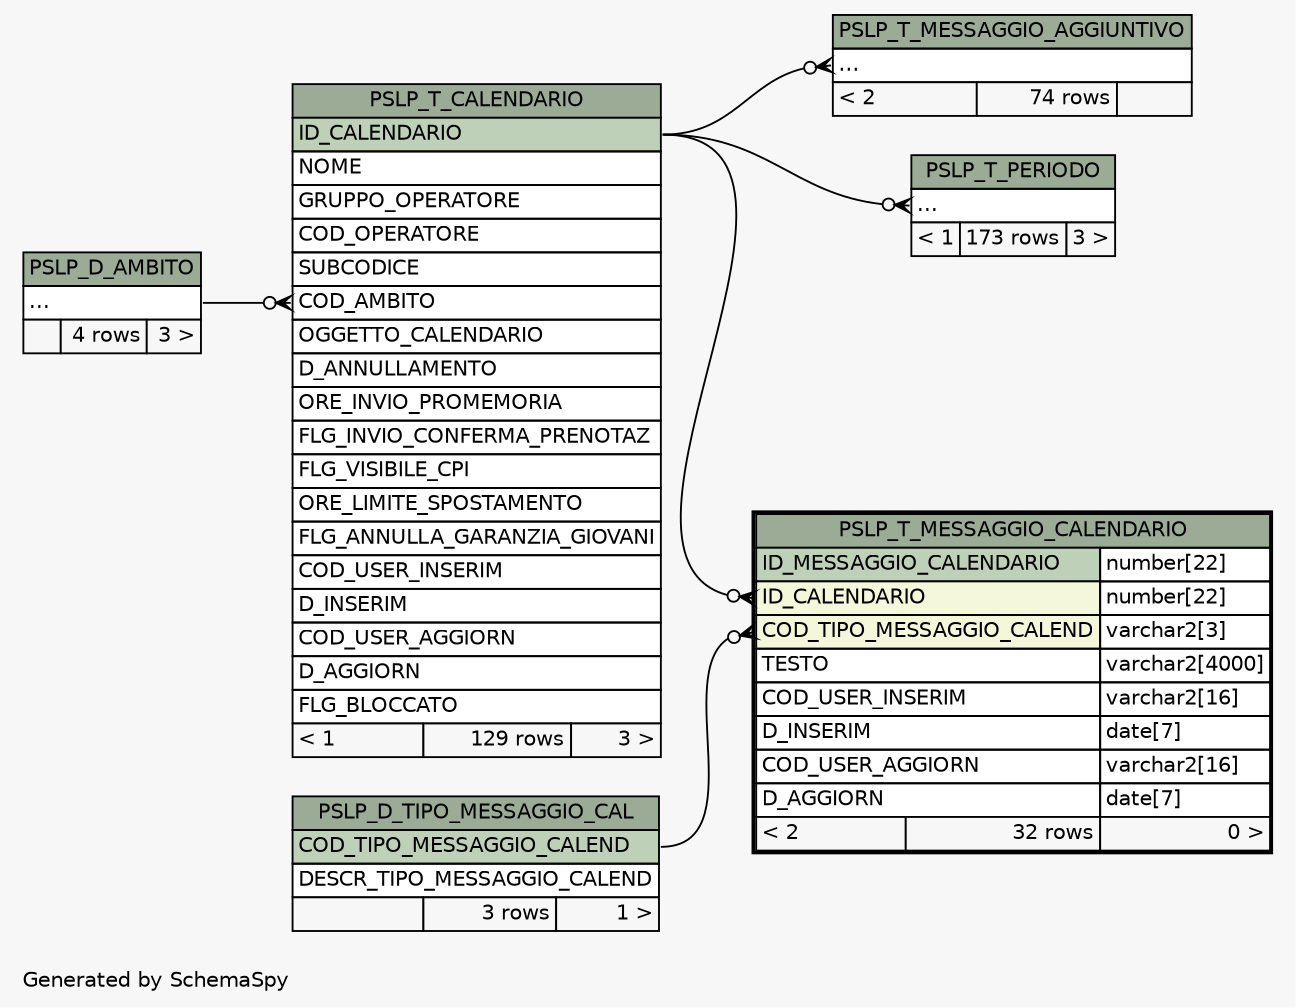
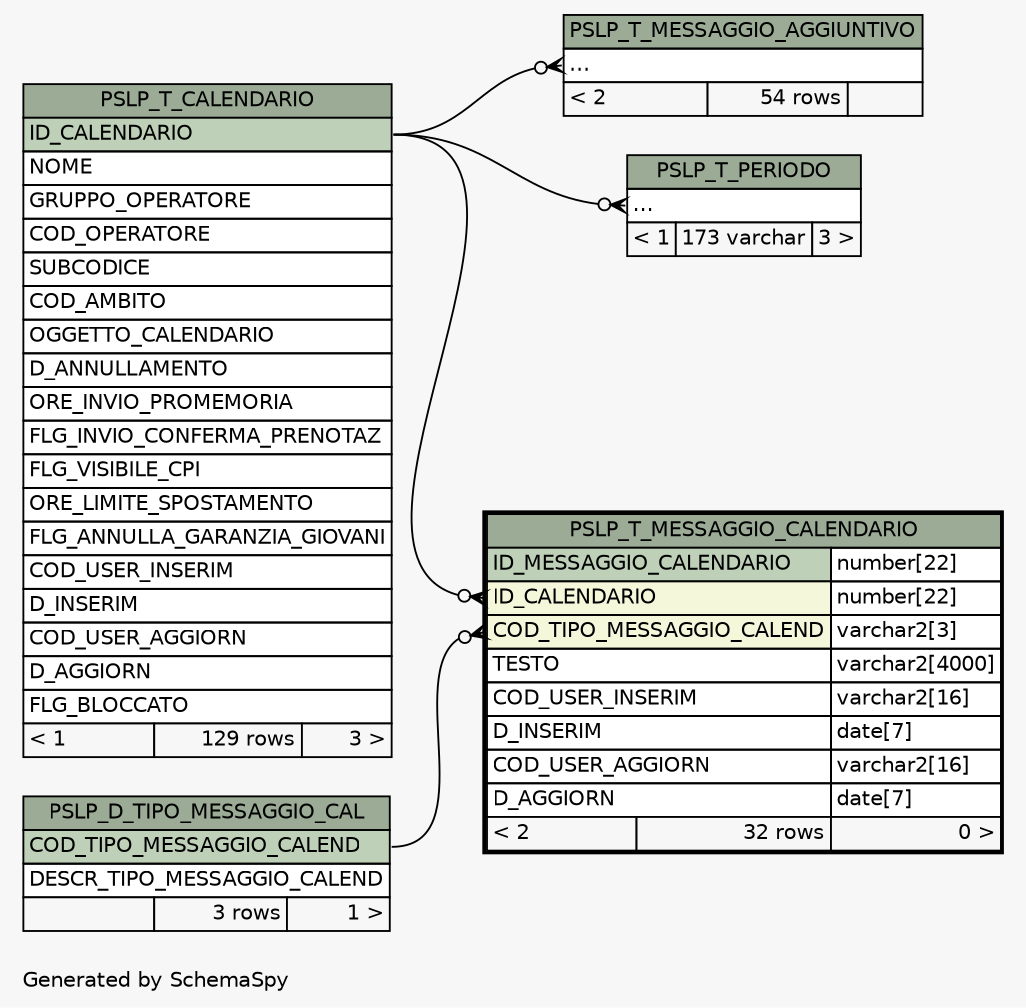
(1070, 98) -> (801, 98)
(1013, 238) -> (744, 238)
(111, 303) -> none
